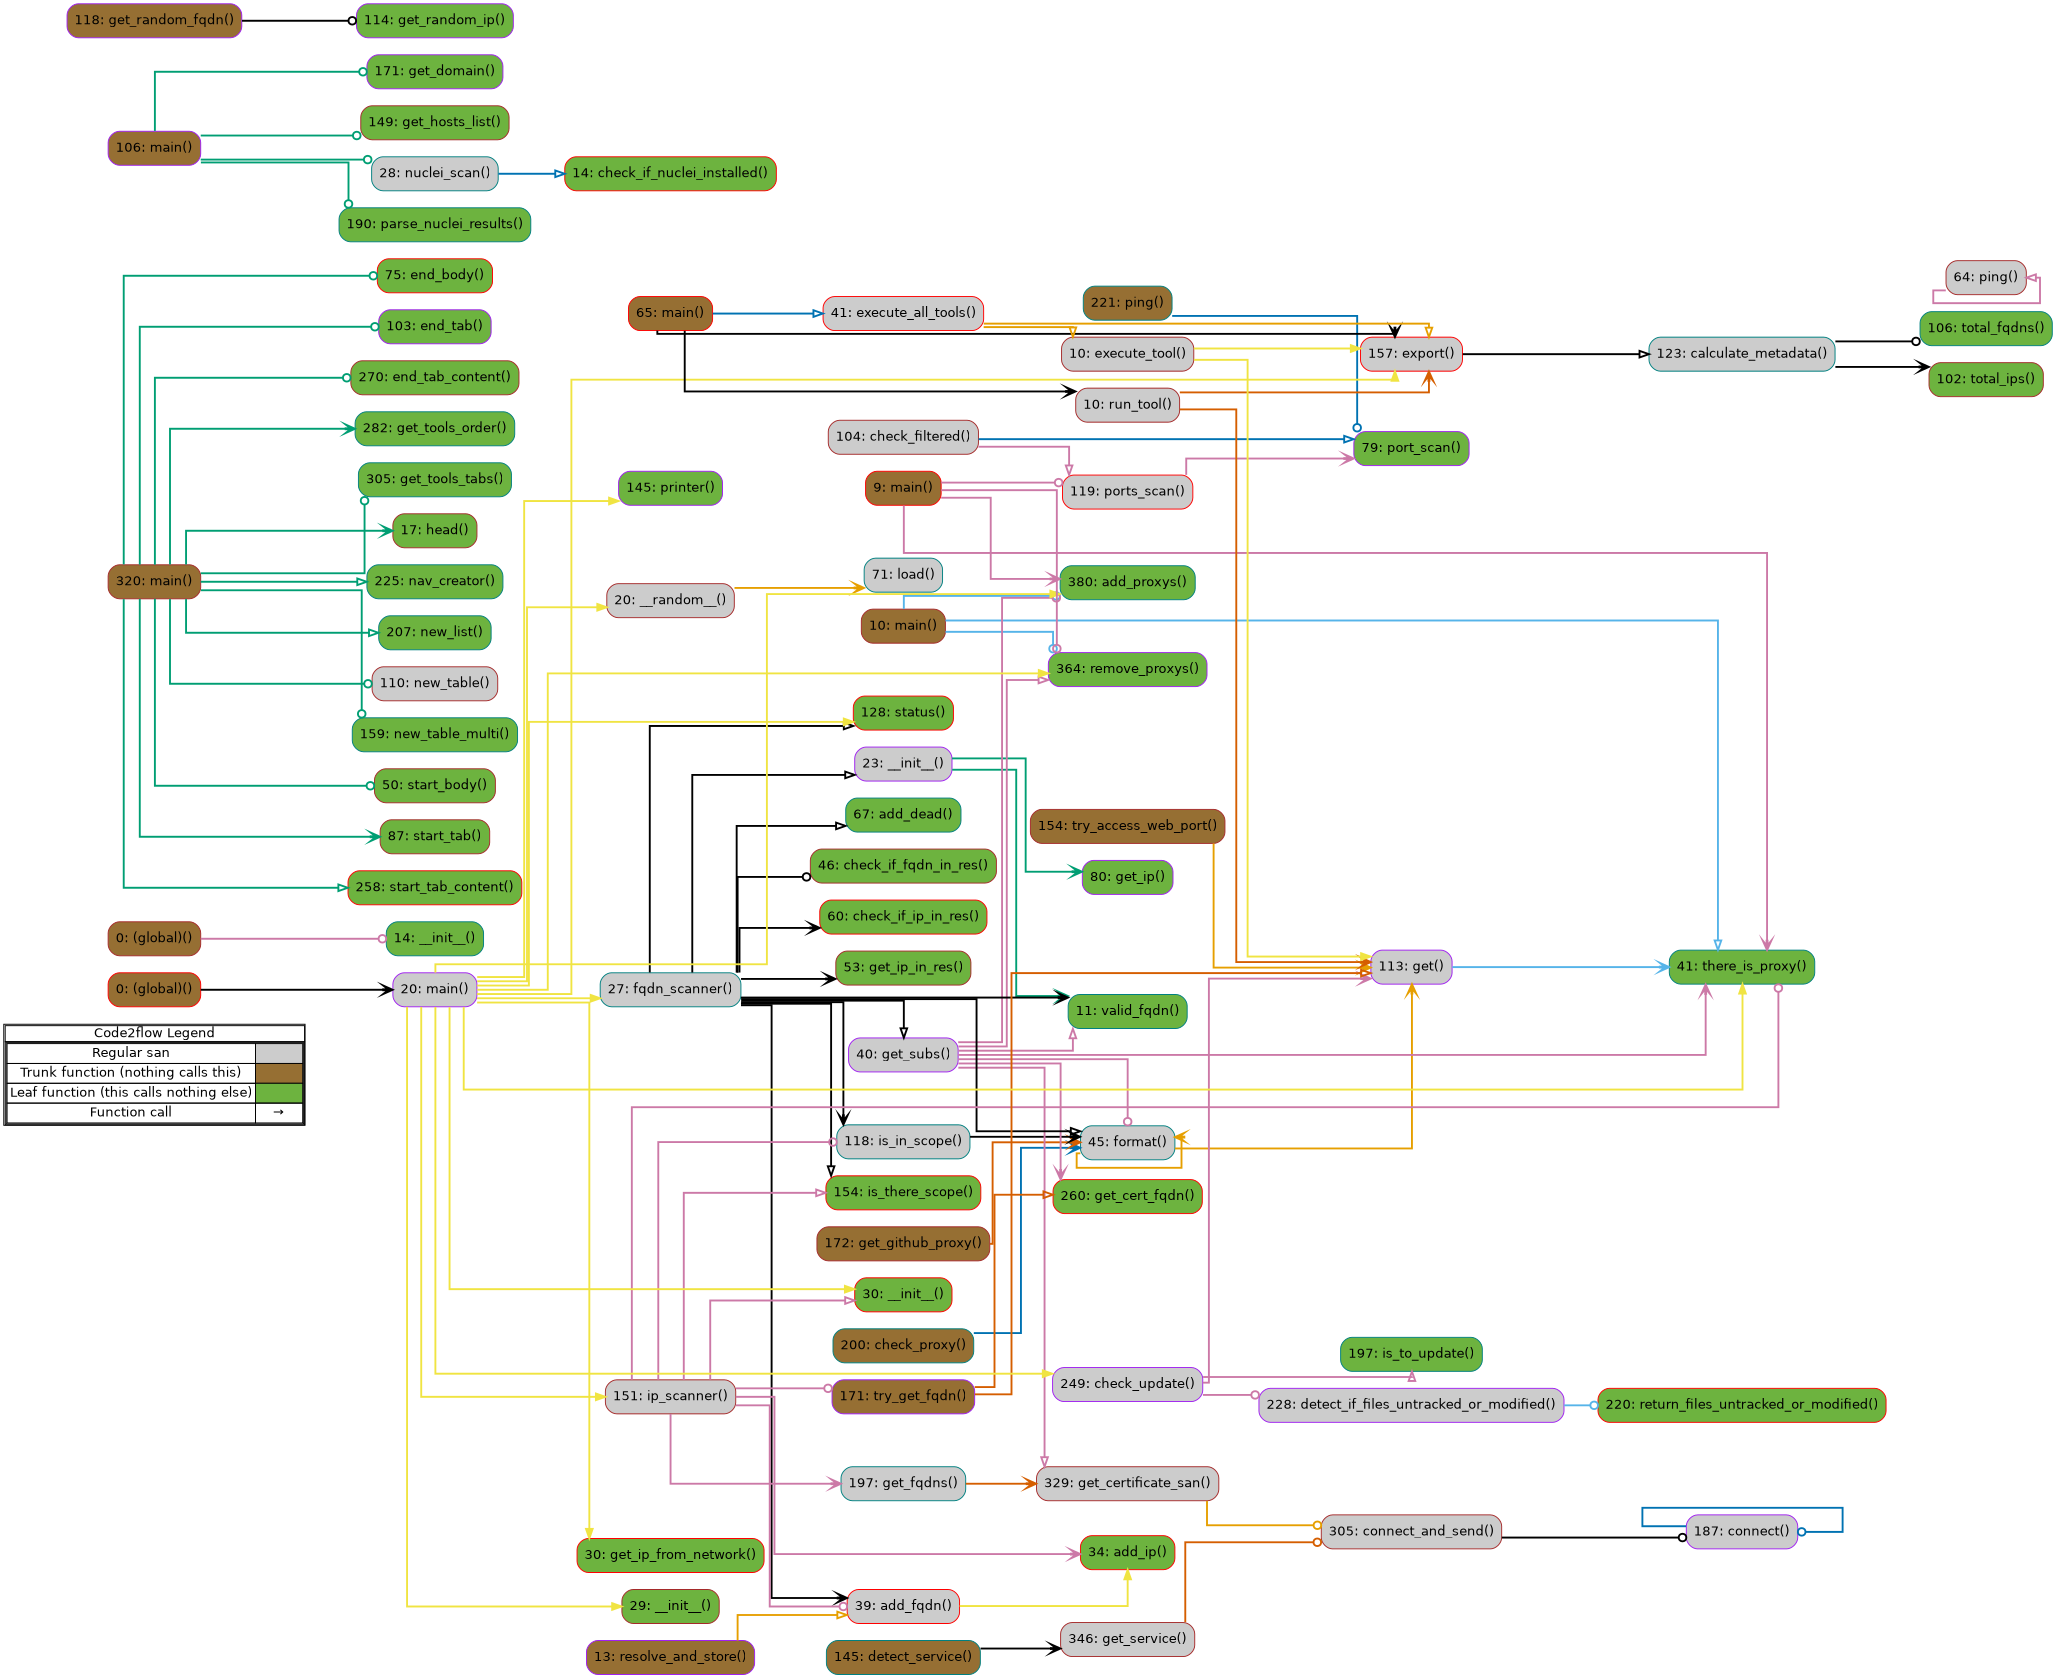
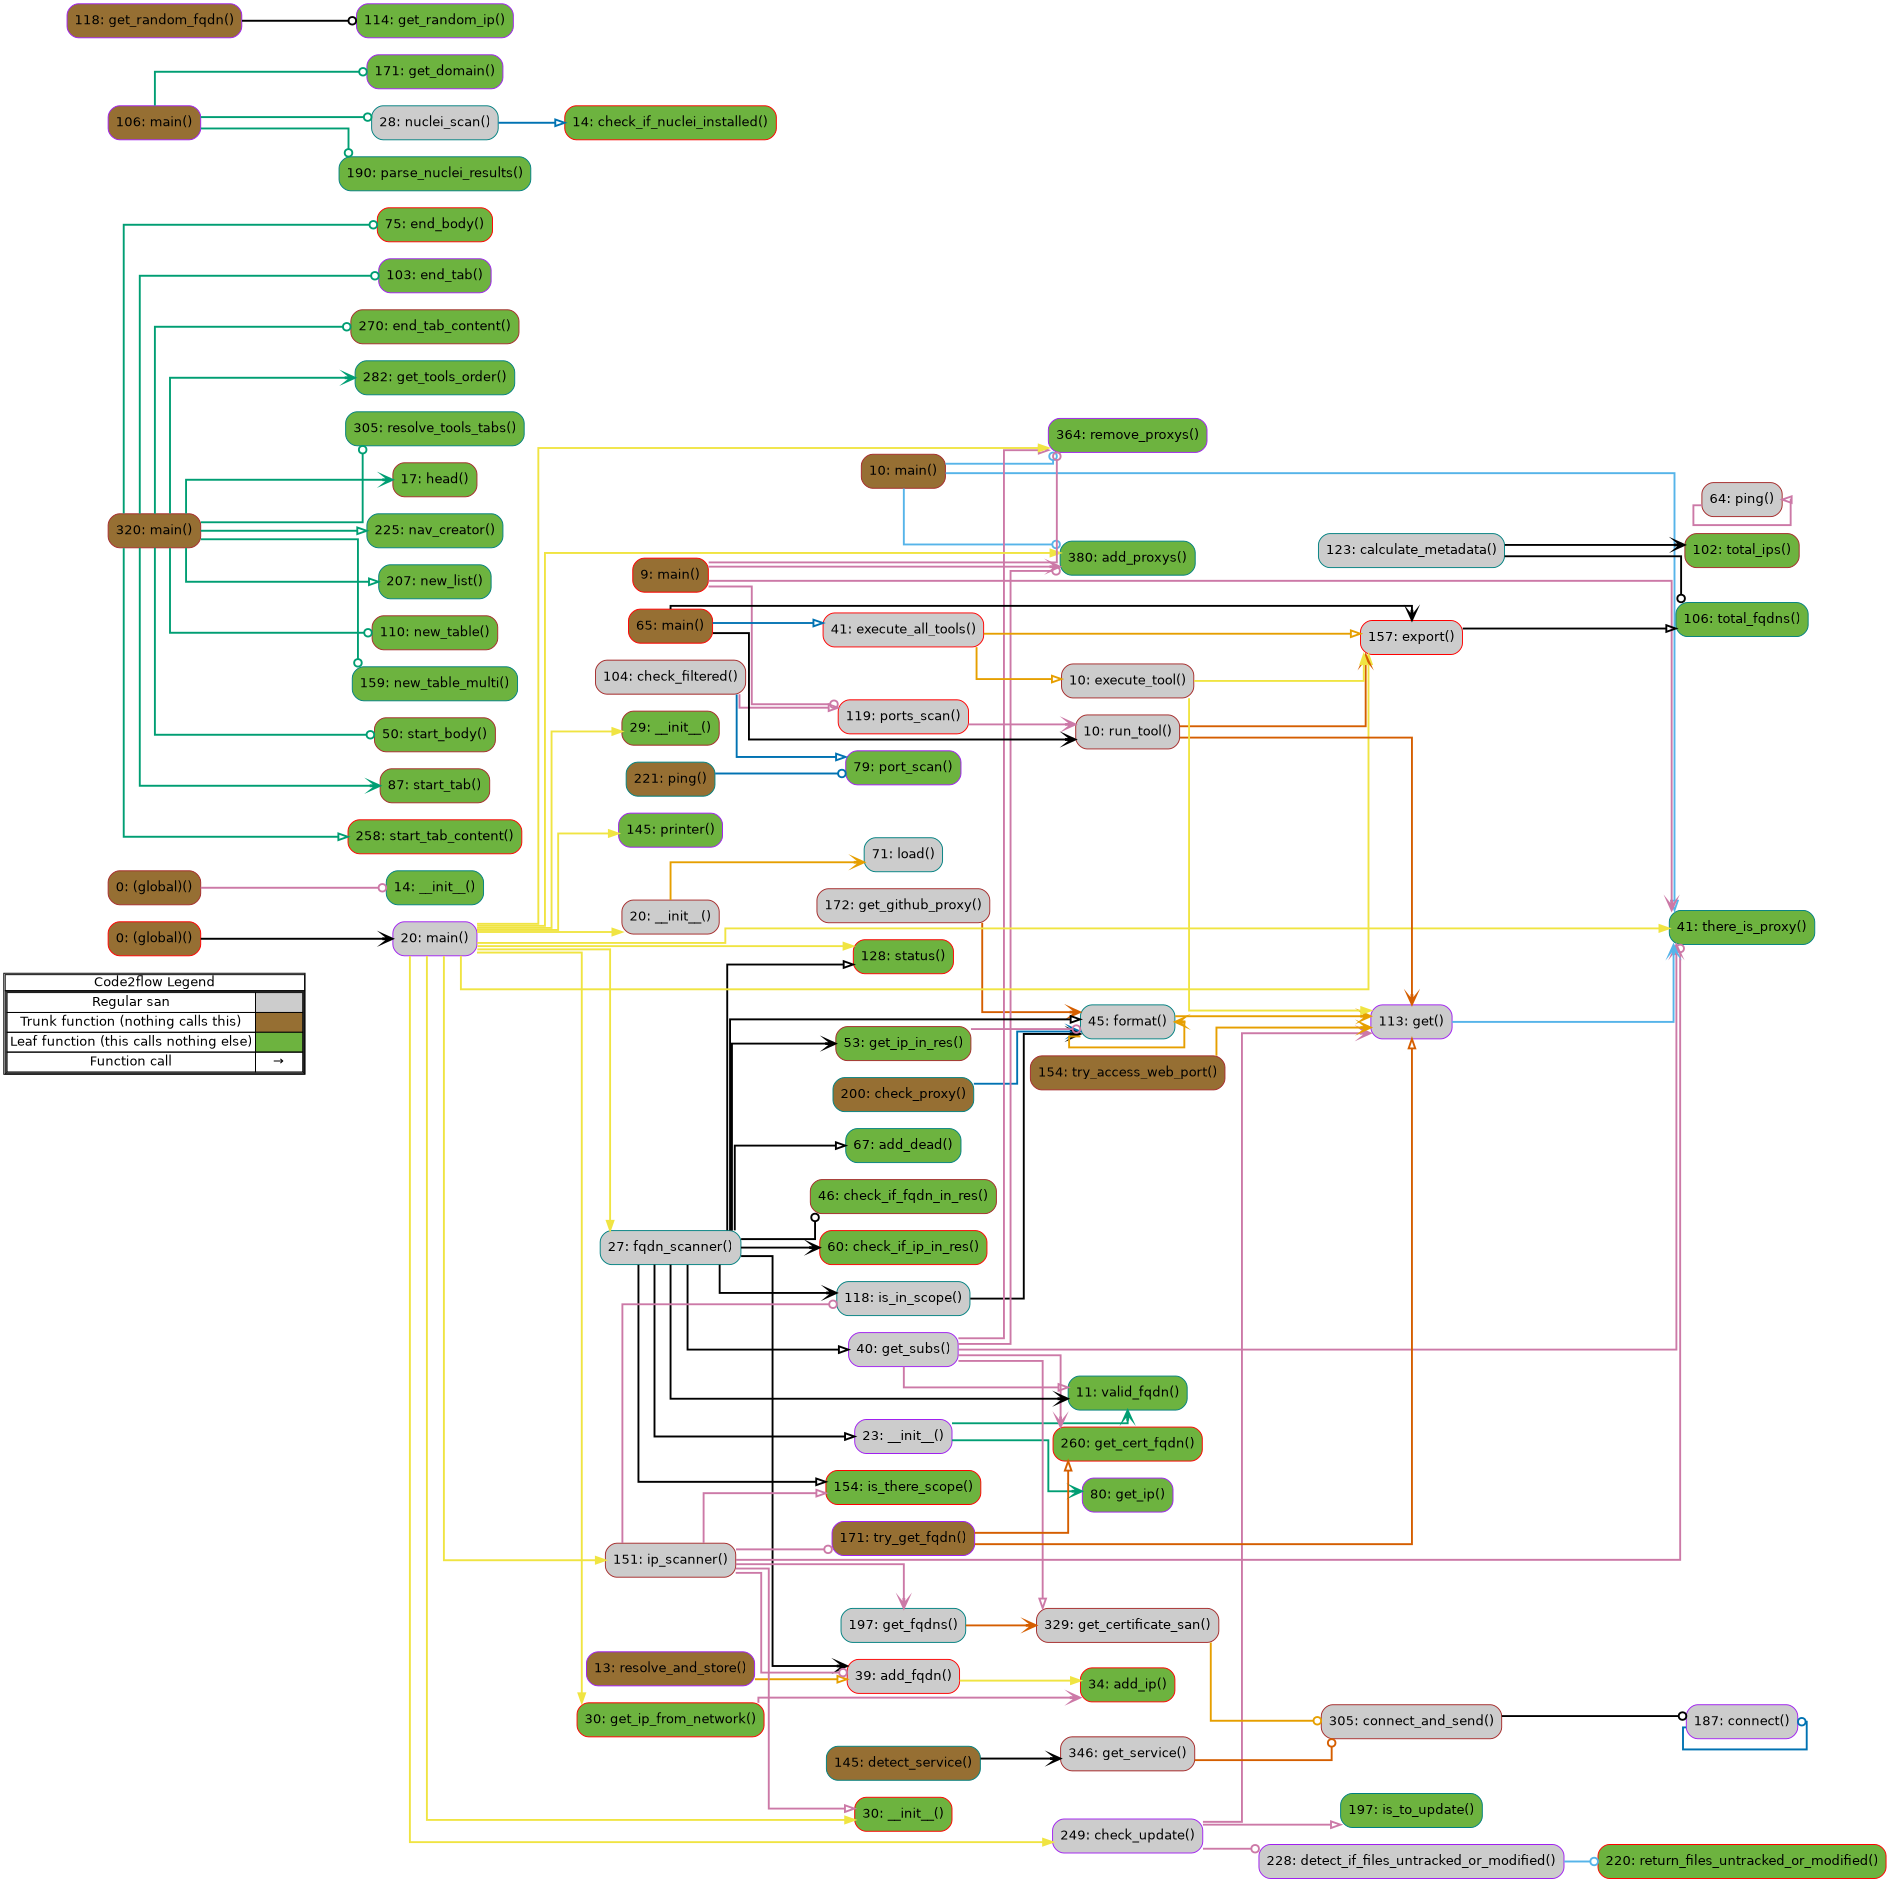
(435, 123) -> none
(1551, 354) -> (1565, 629)
(1257, 459) -> (1017, 724)
(435, 480) -> (435, 429)
(671, 601) -> (671, 917)
(435, 684) -> (435, 633)
(1128, 1061) -> (996, 1029)
(903, 1244) -> (903, 906)
(825, 1554) -> (912, 1698)
